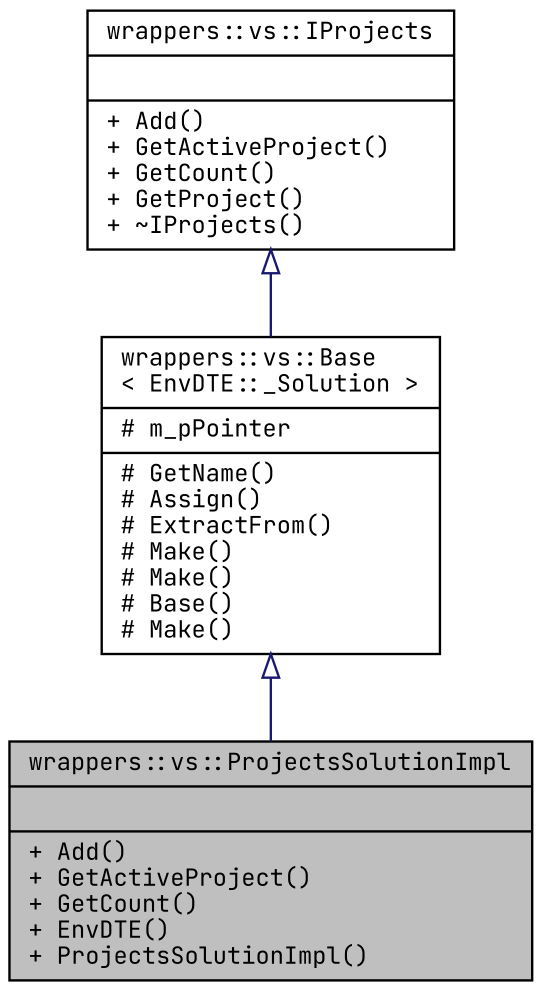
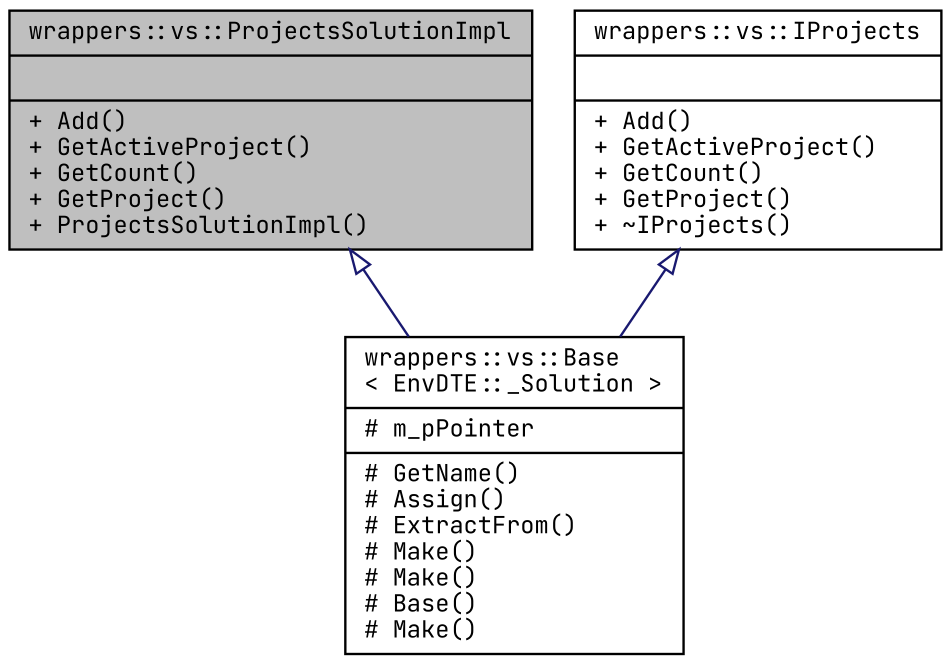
(271, 710) -> (386, 303)
(101, 931) -> (129, 200)
